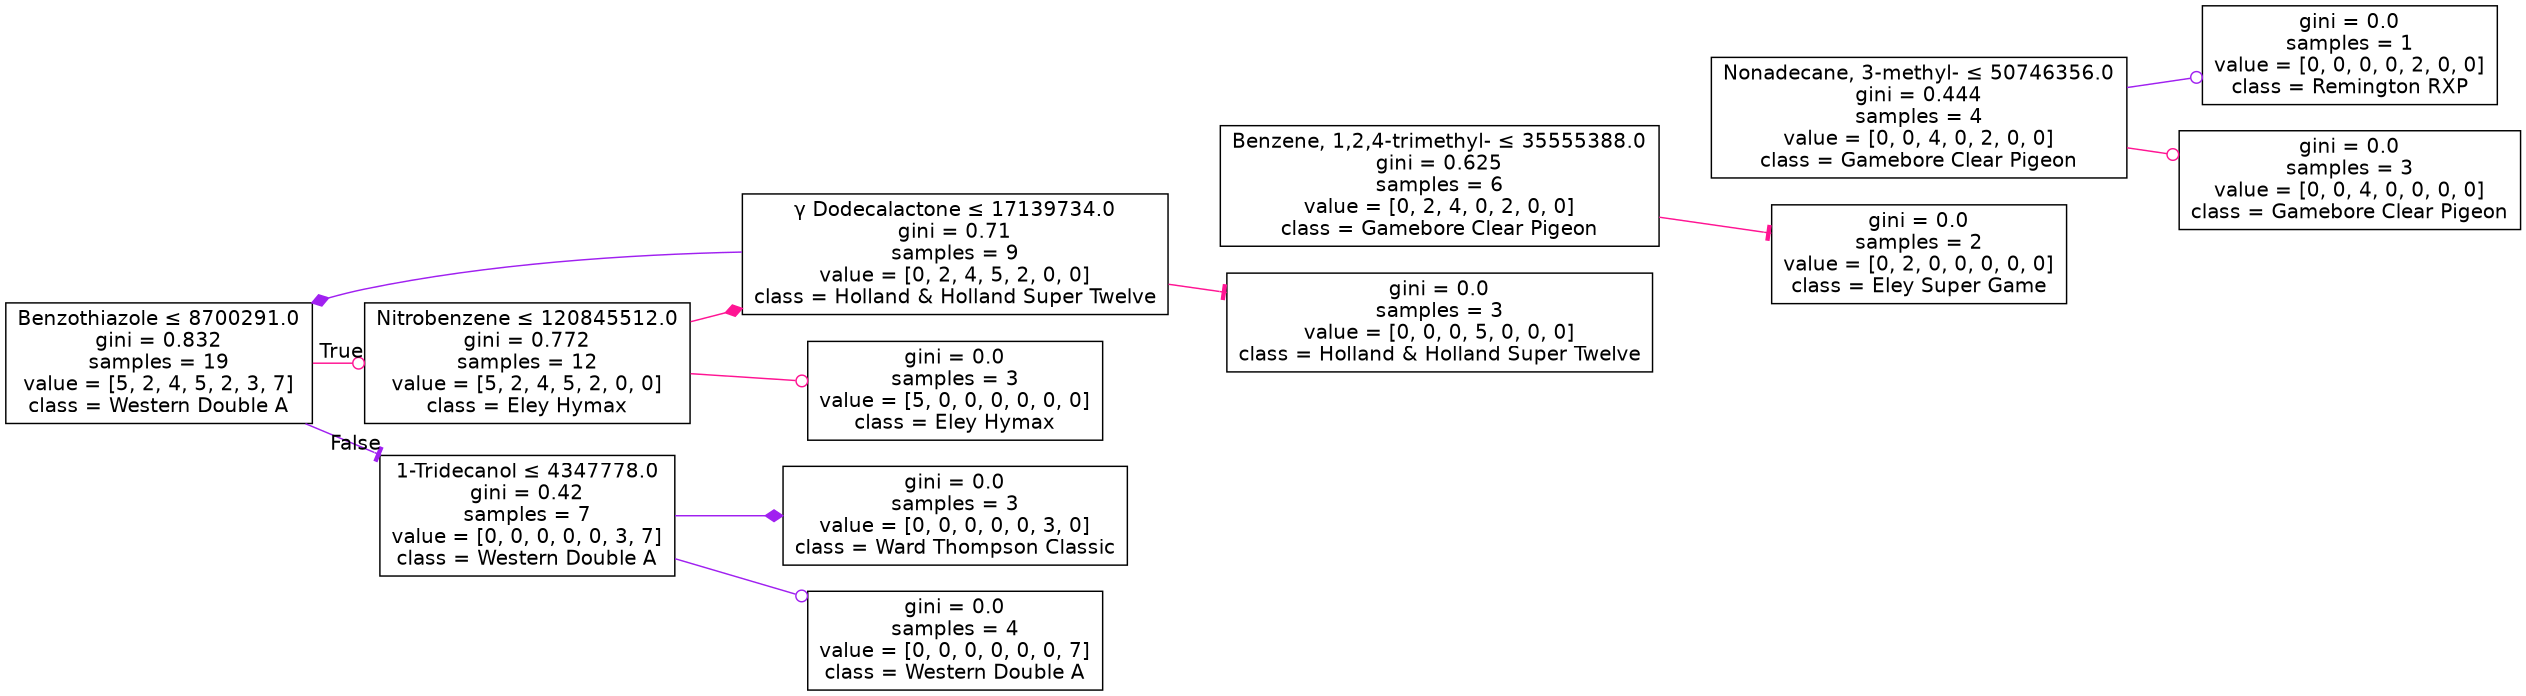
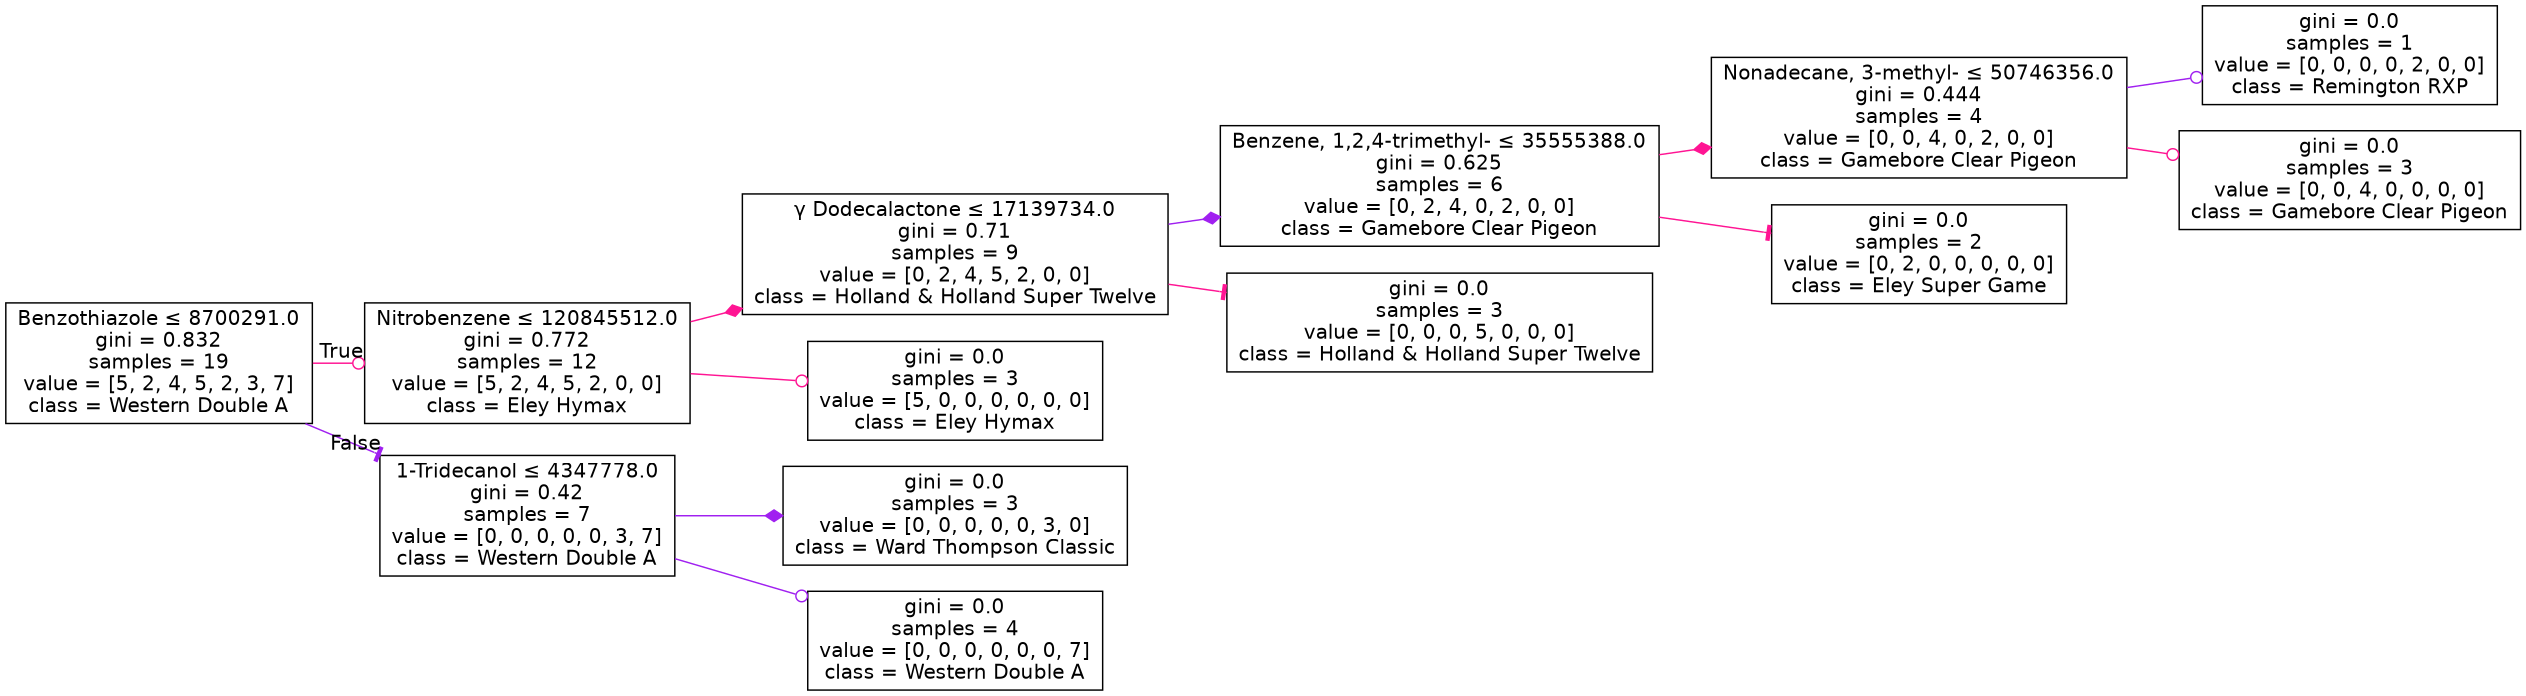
none -> (1676, 152)
(534, 264) -> (1186, 222)
